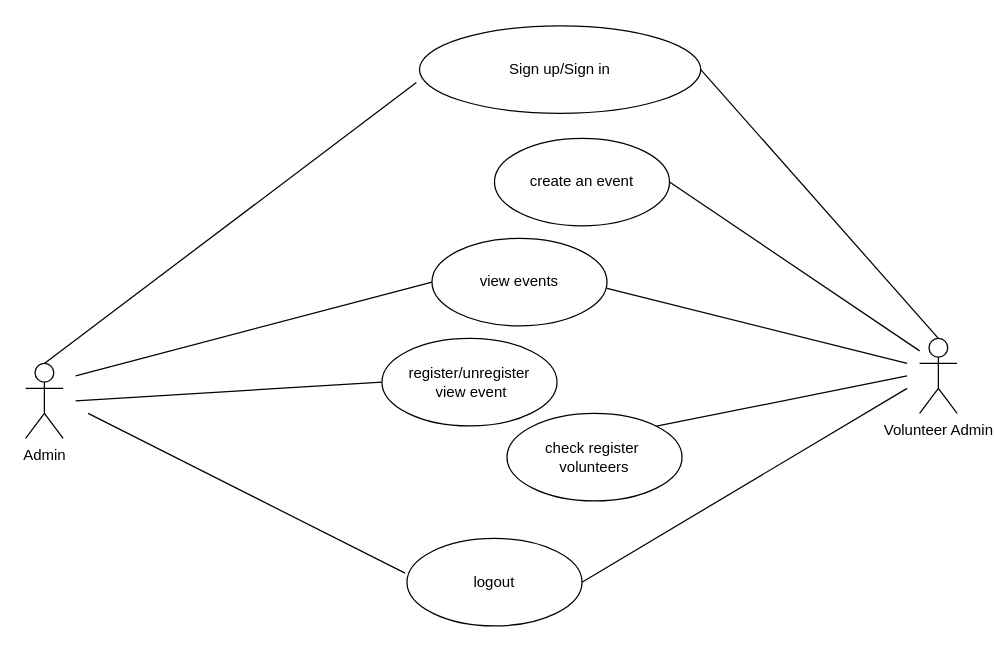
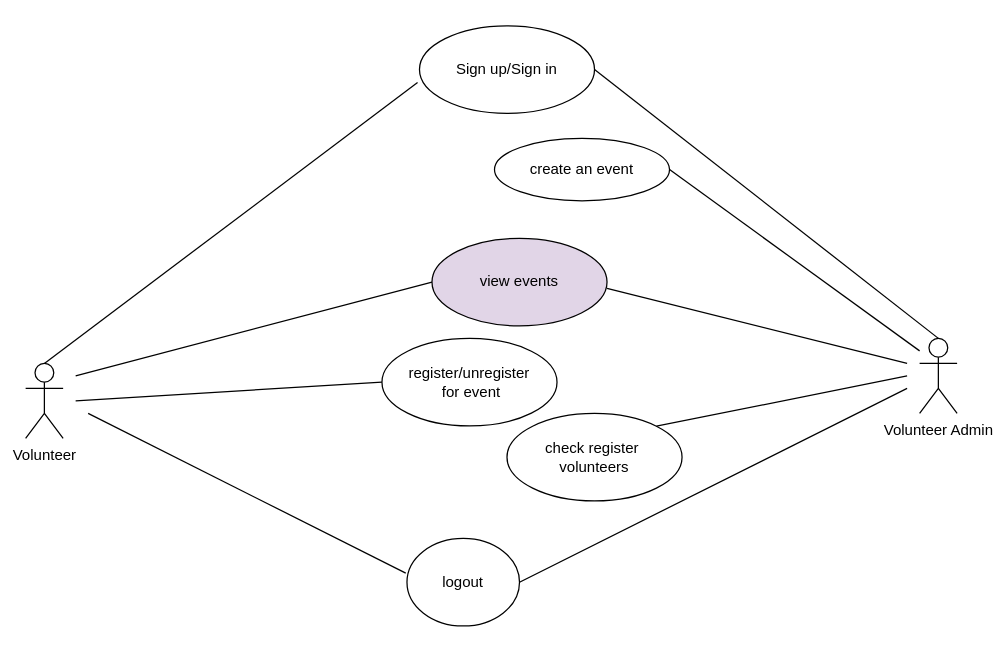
(560, 69) -> (507, 69)
(582, 182) -> (582, 169)
(519, 282) -> (519, 282)
(469, 382) -> (469, 382)
(45, 456) -> (45, 456)
(494, 582) -> (463, 582)
